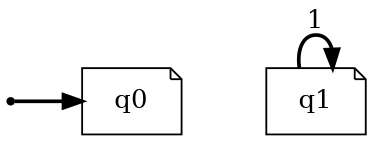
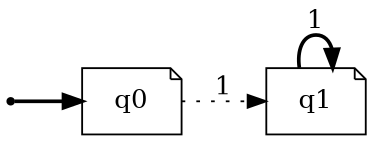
none -> (215, 101)
